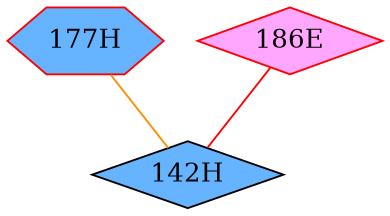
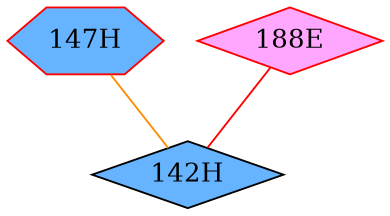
(86, 41) -> (86, 41)
(290, 41) -> (290, 41)
